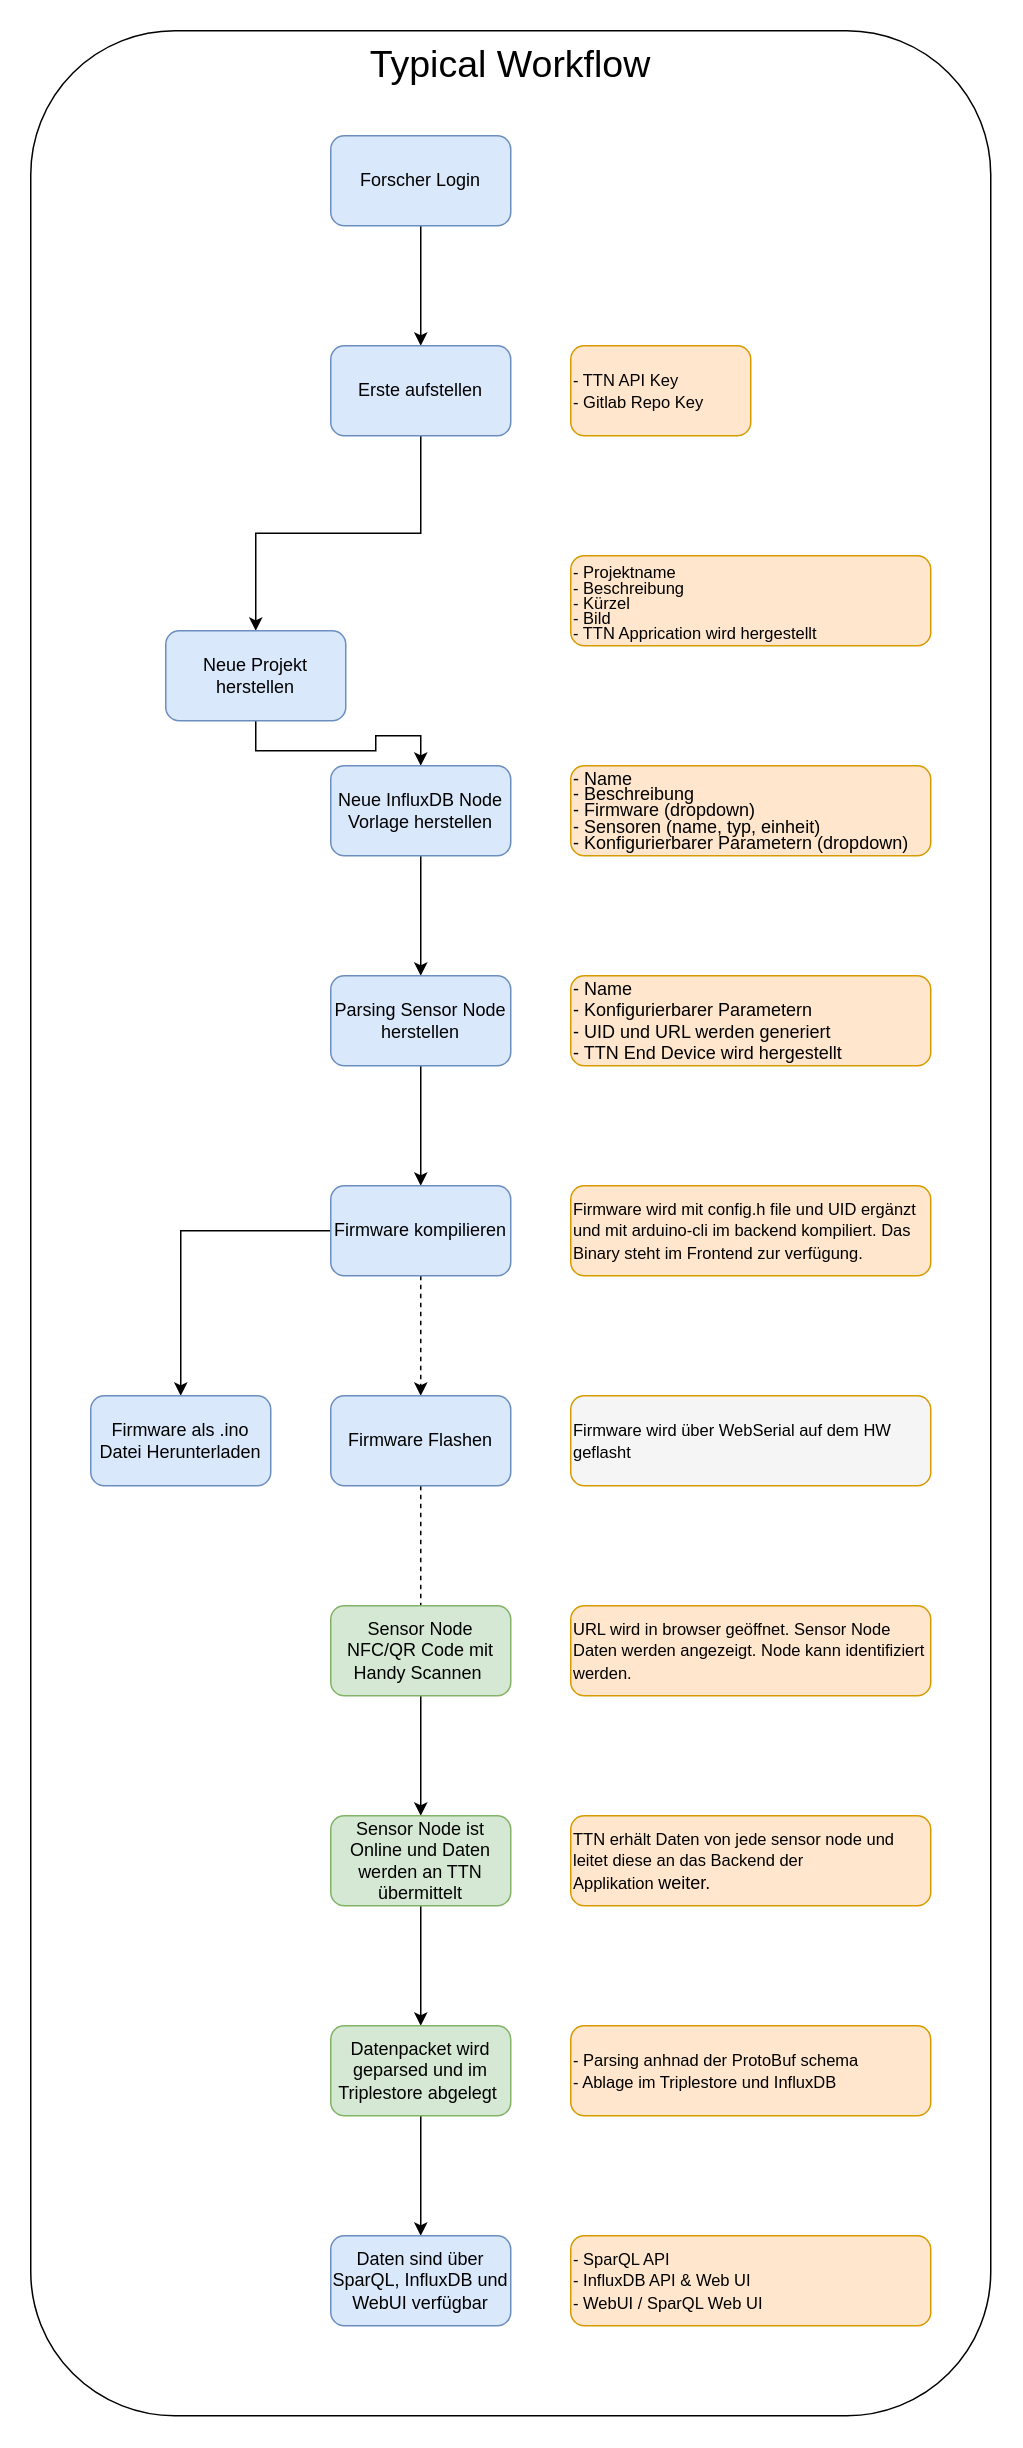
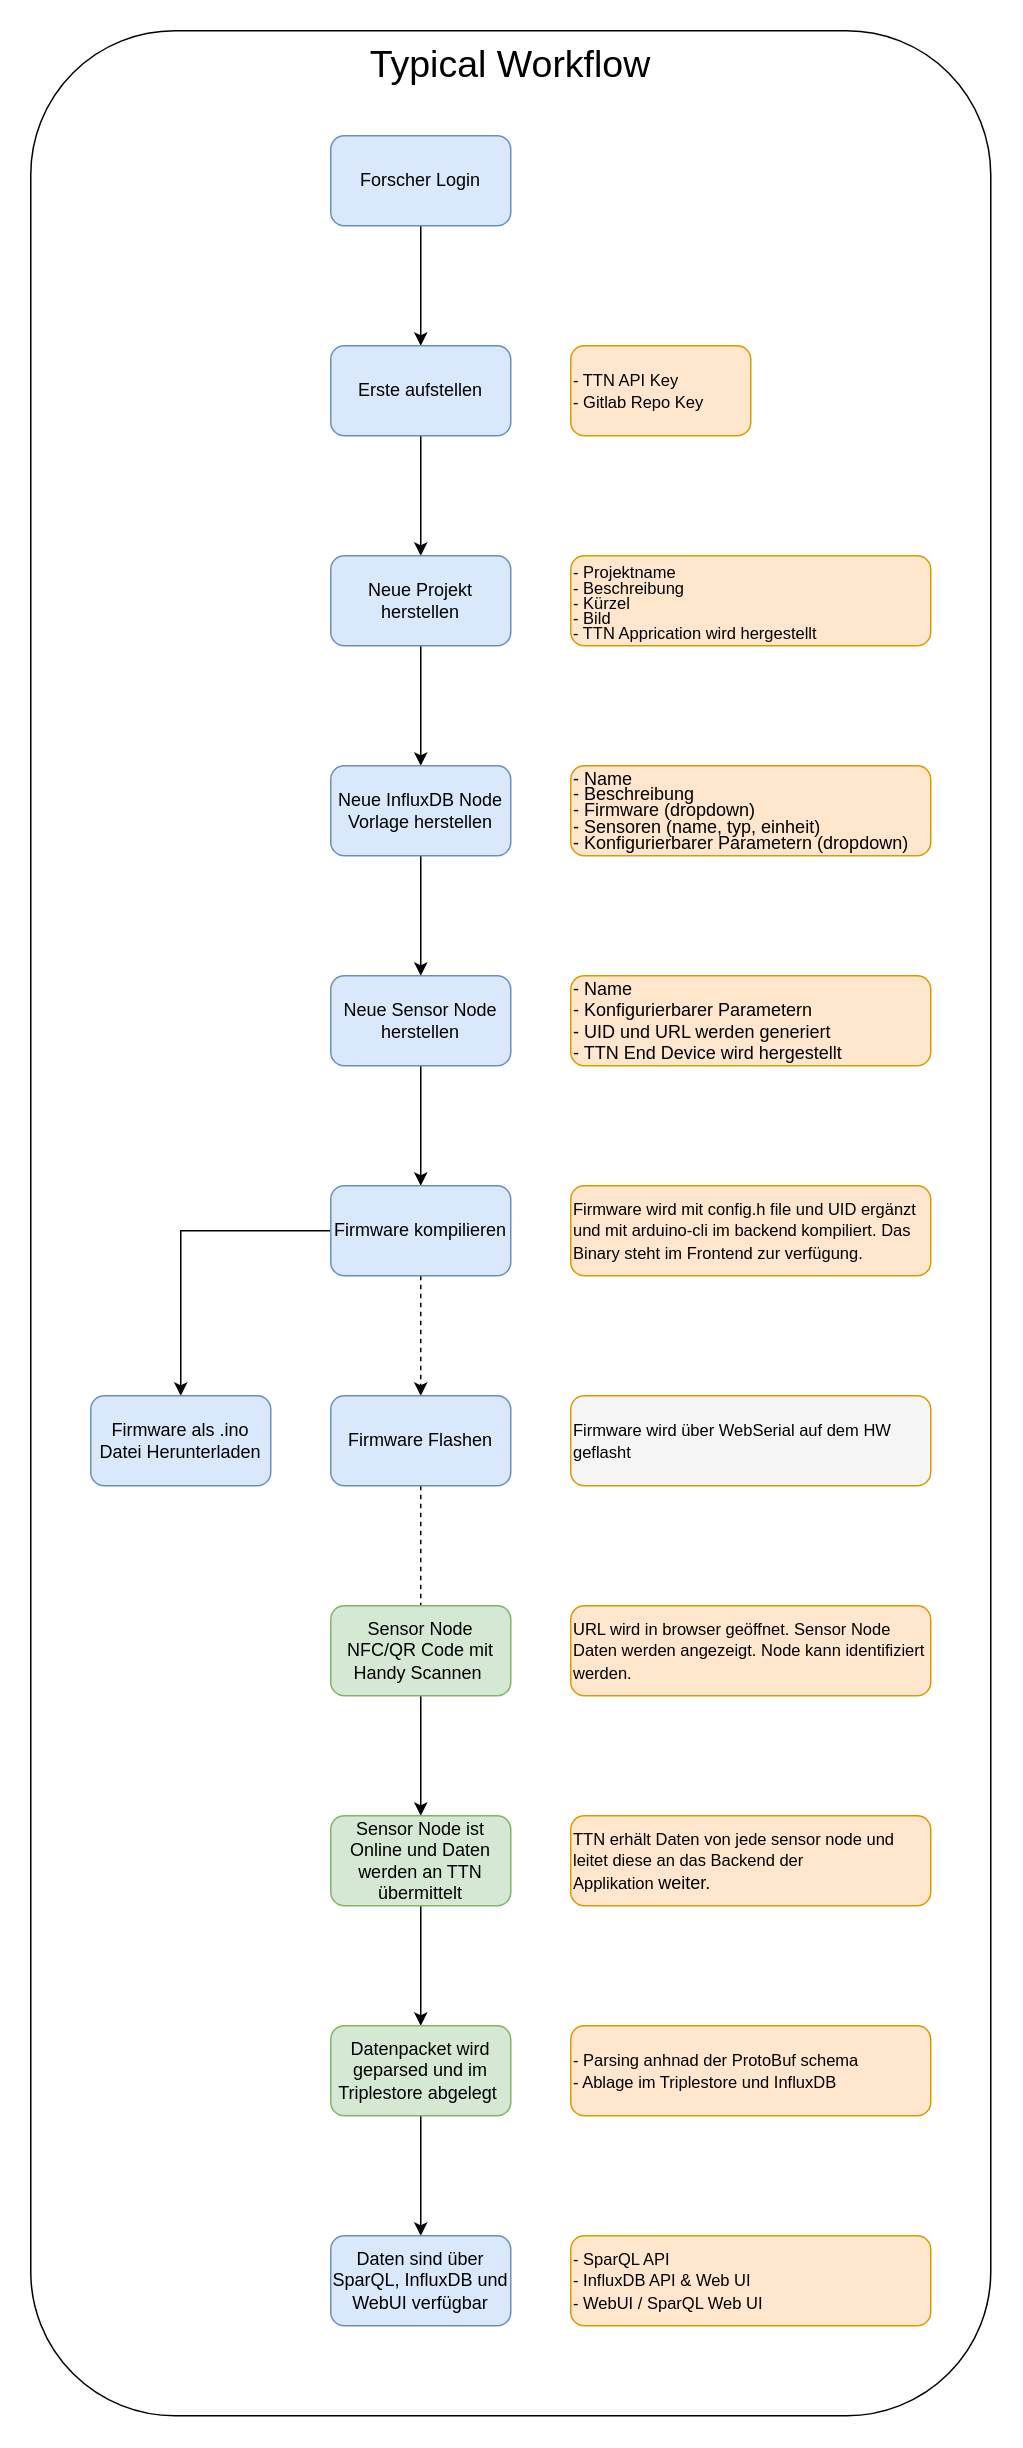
(256, 676) -> (421, 601)
(421, 1021) -> (421, 1021)
